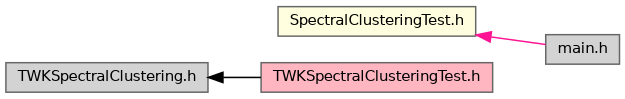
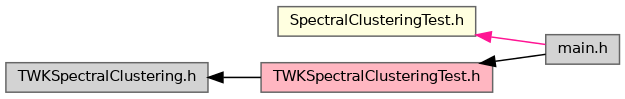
none -> (520, 58)
